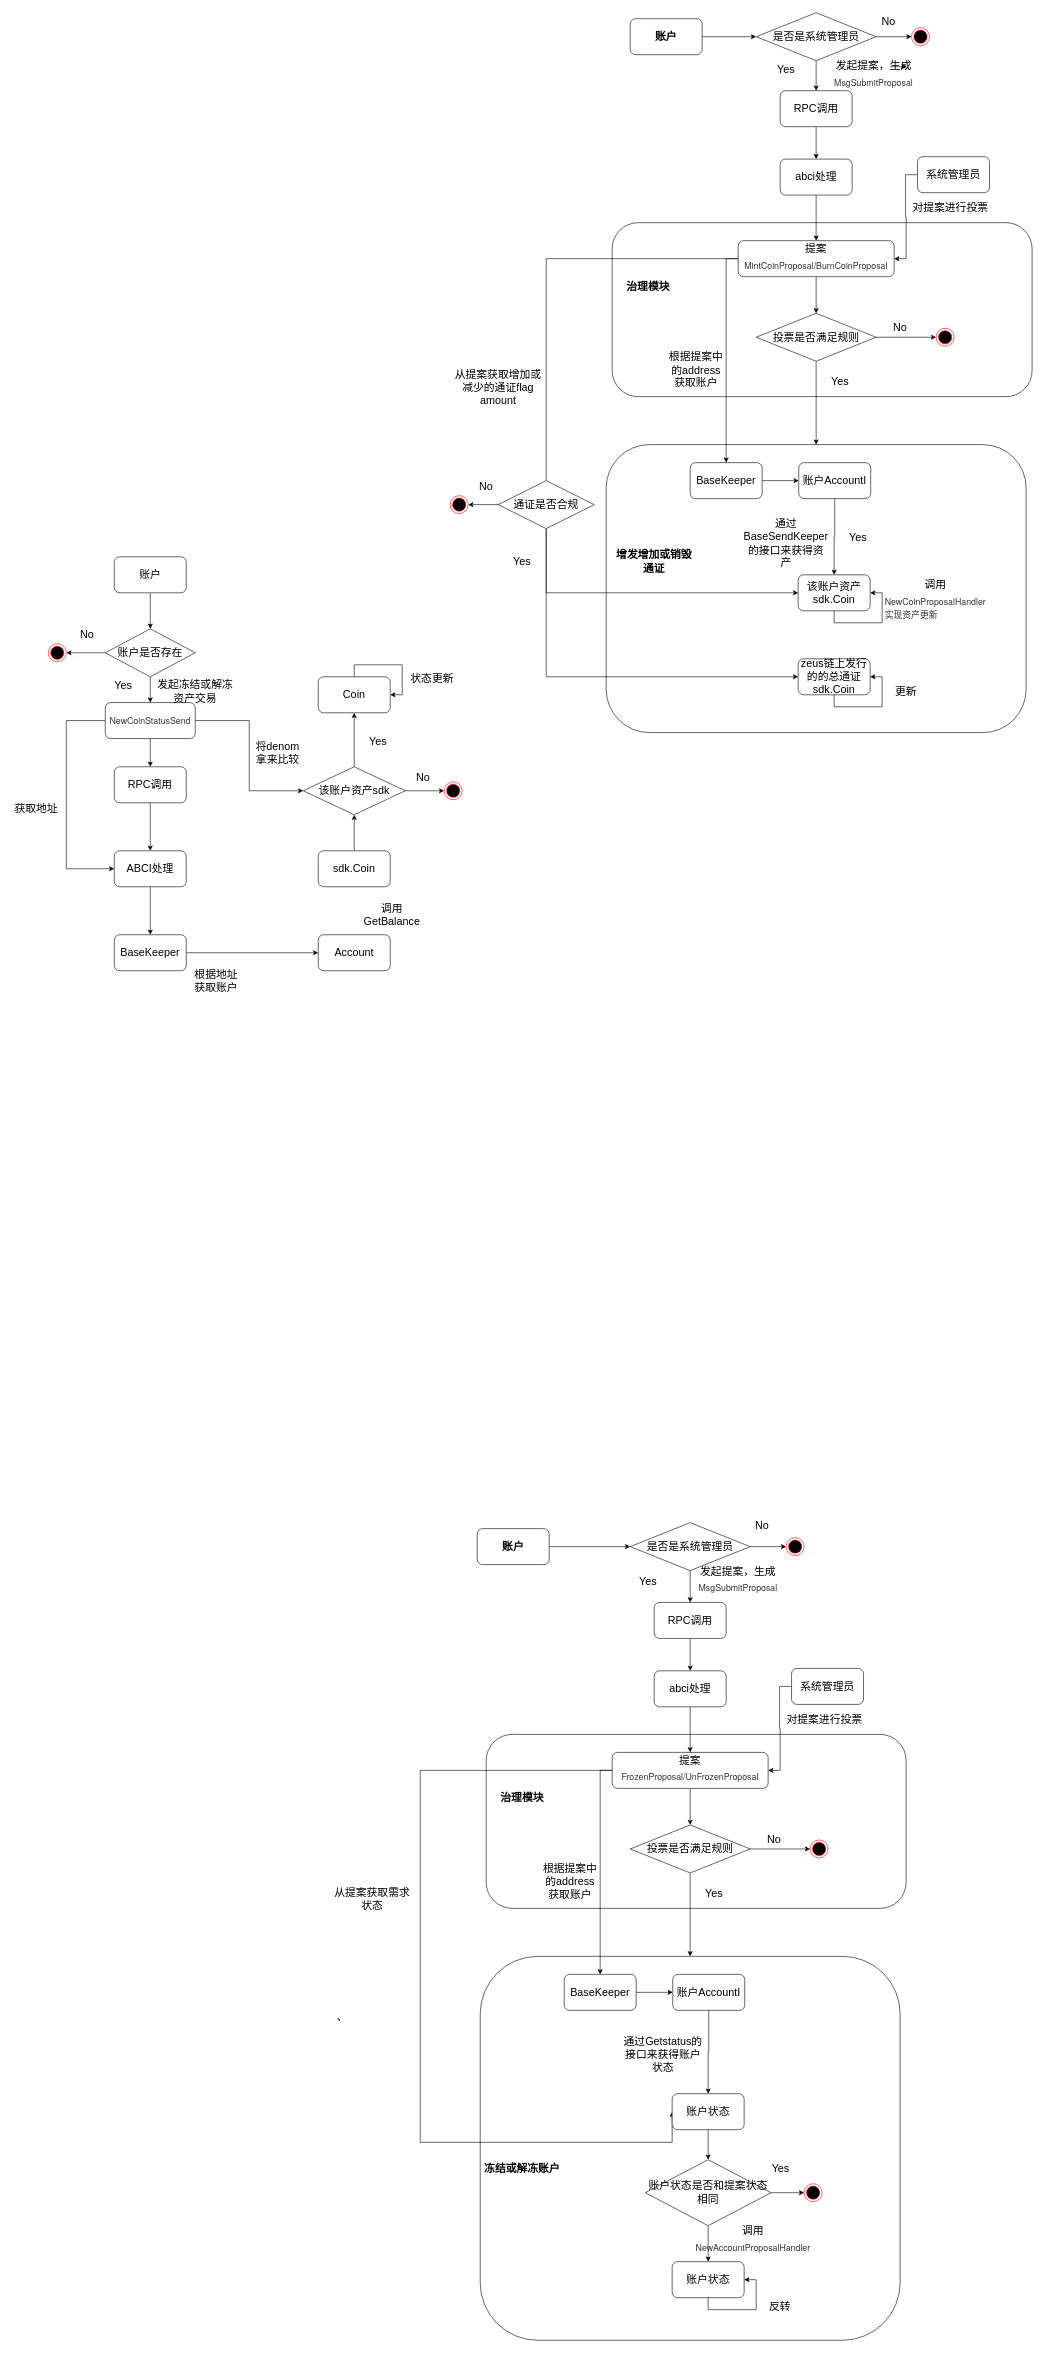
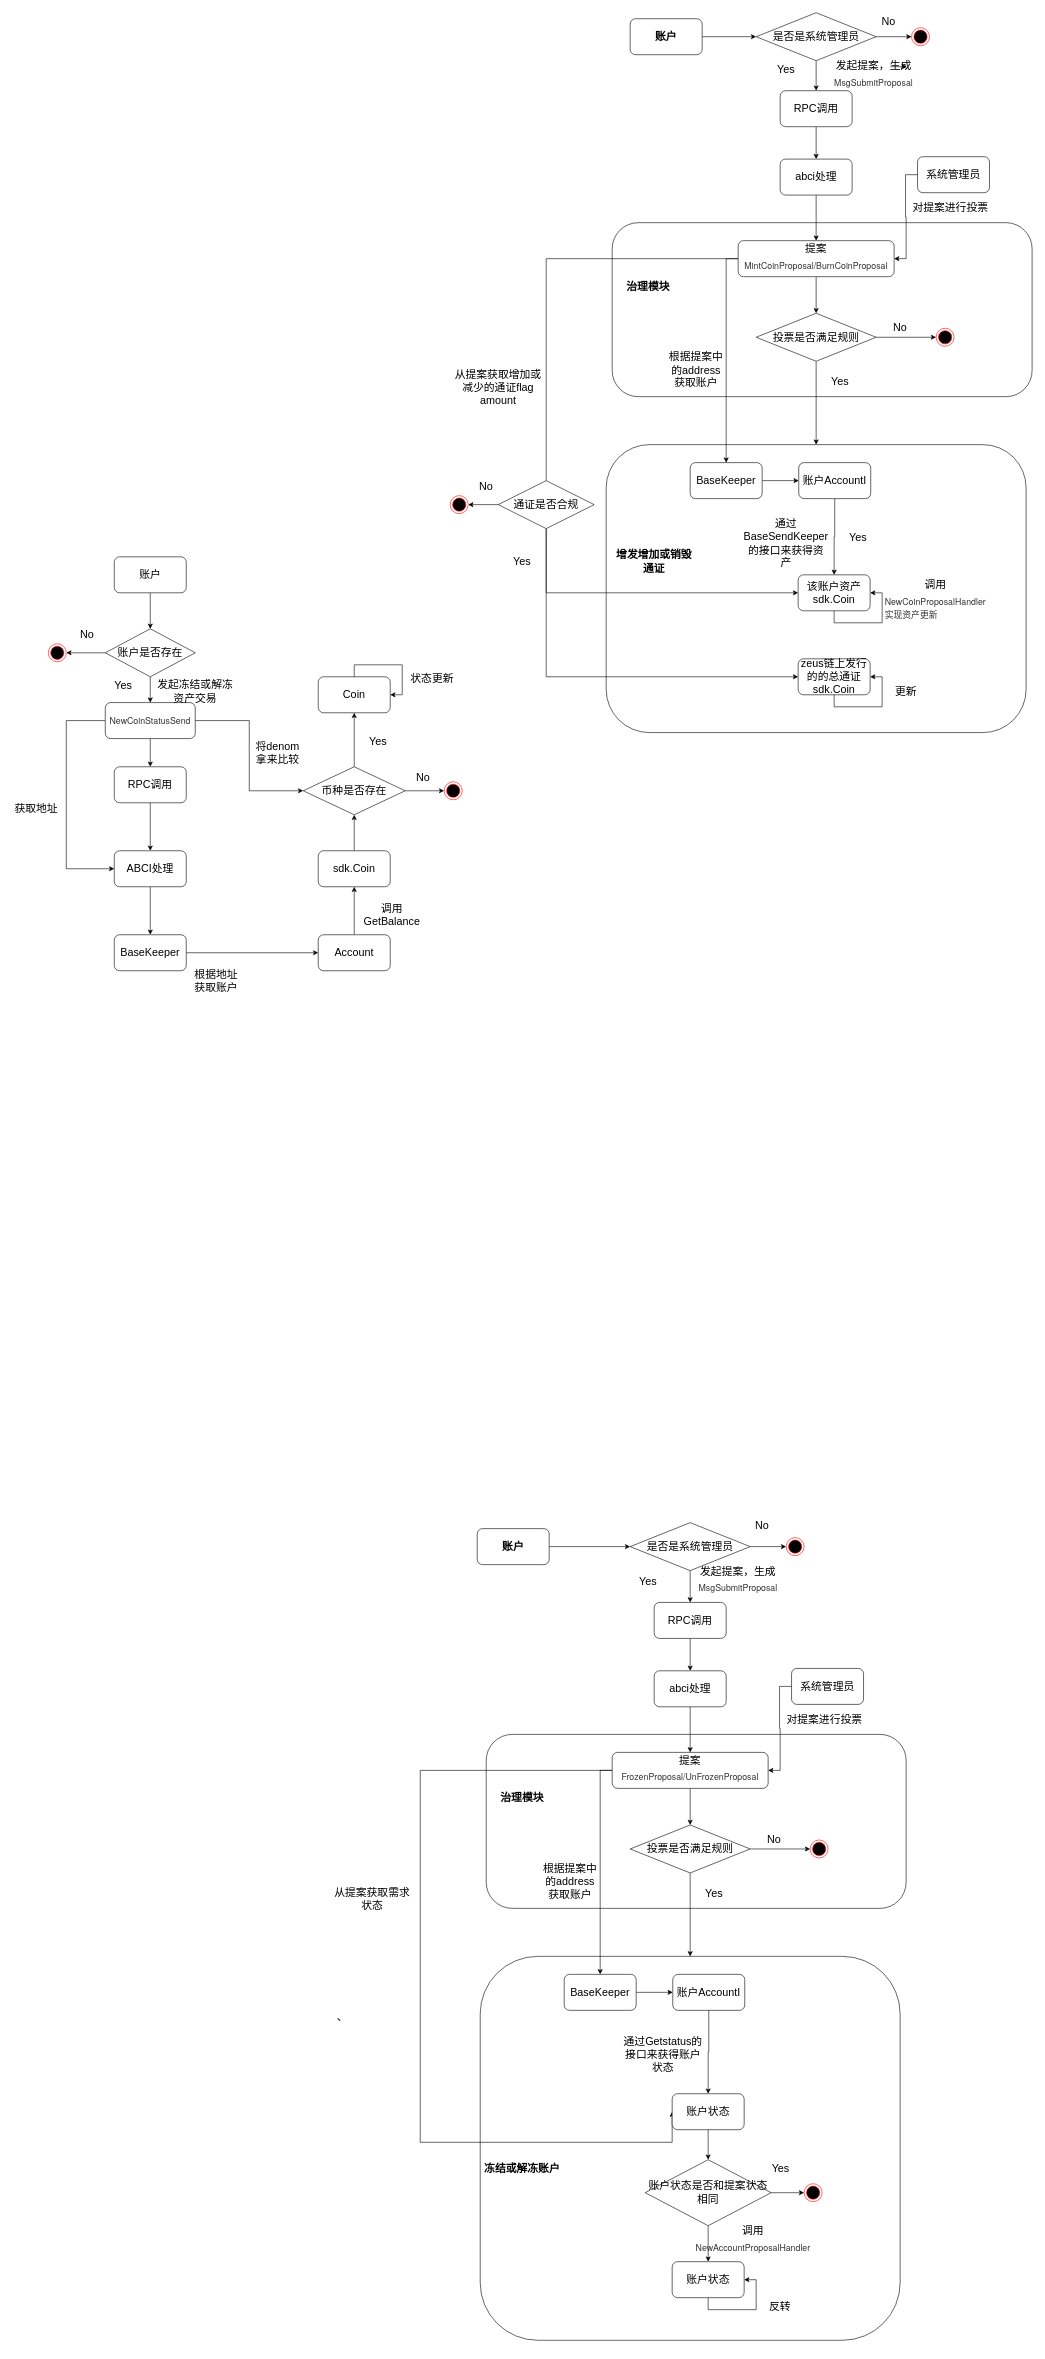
(354, 791) -> (354, 791)
none -> (354, 892)
